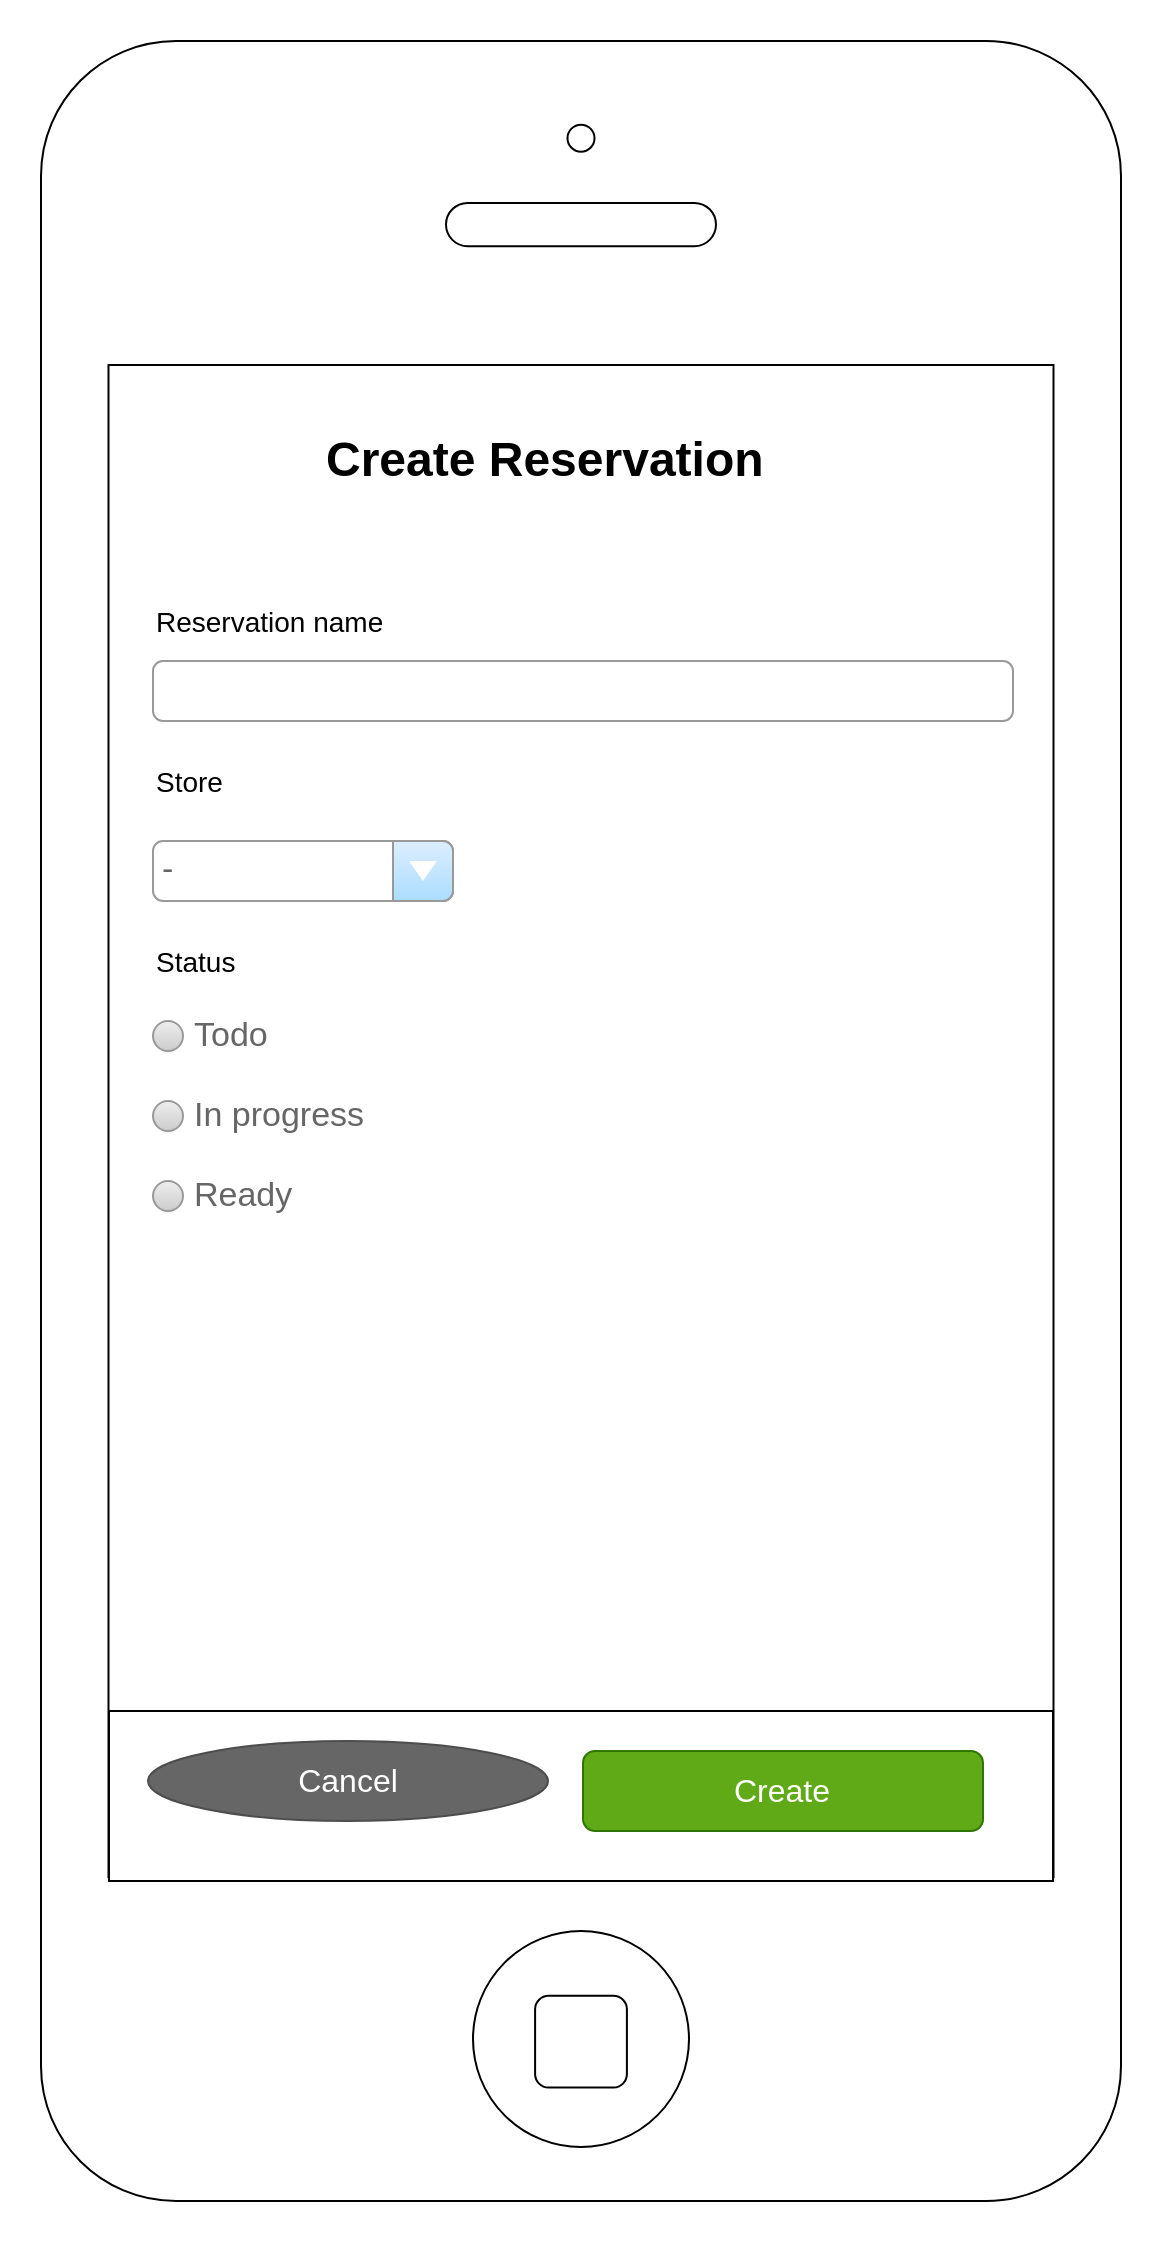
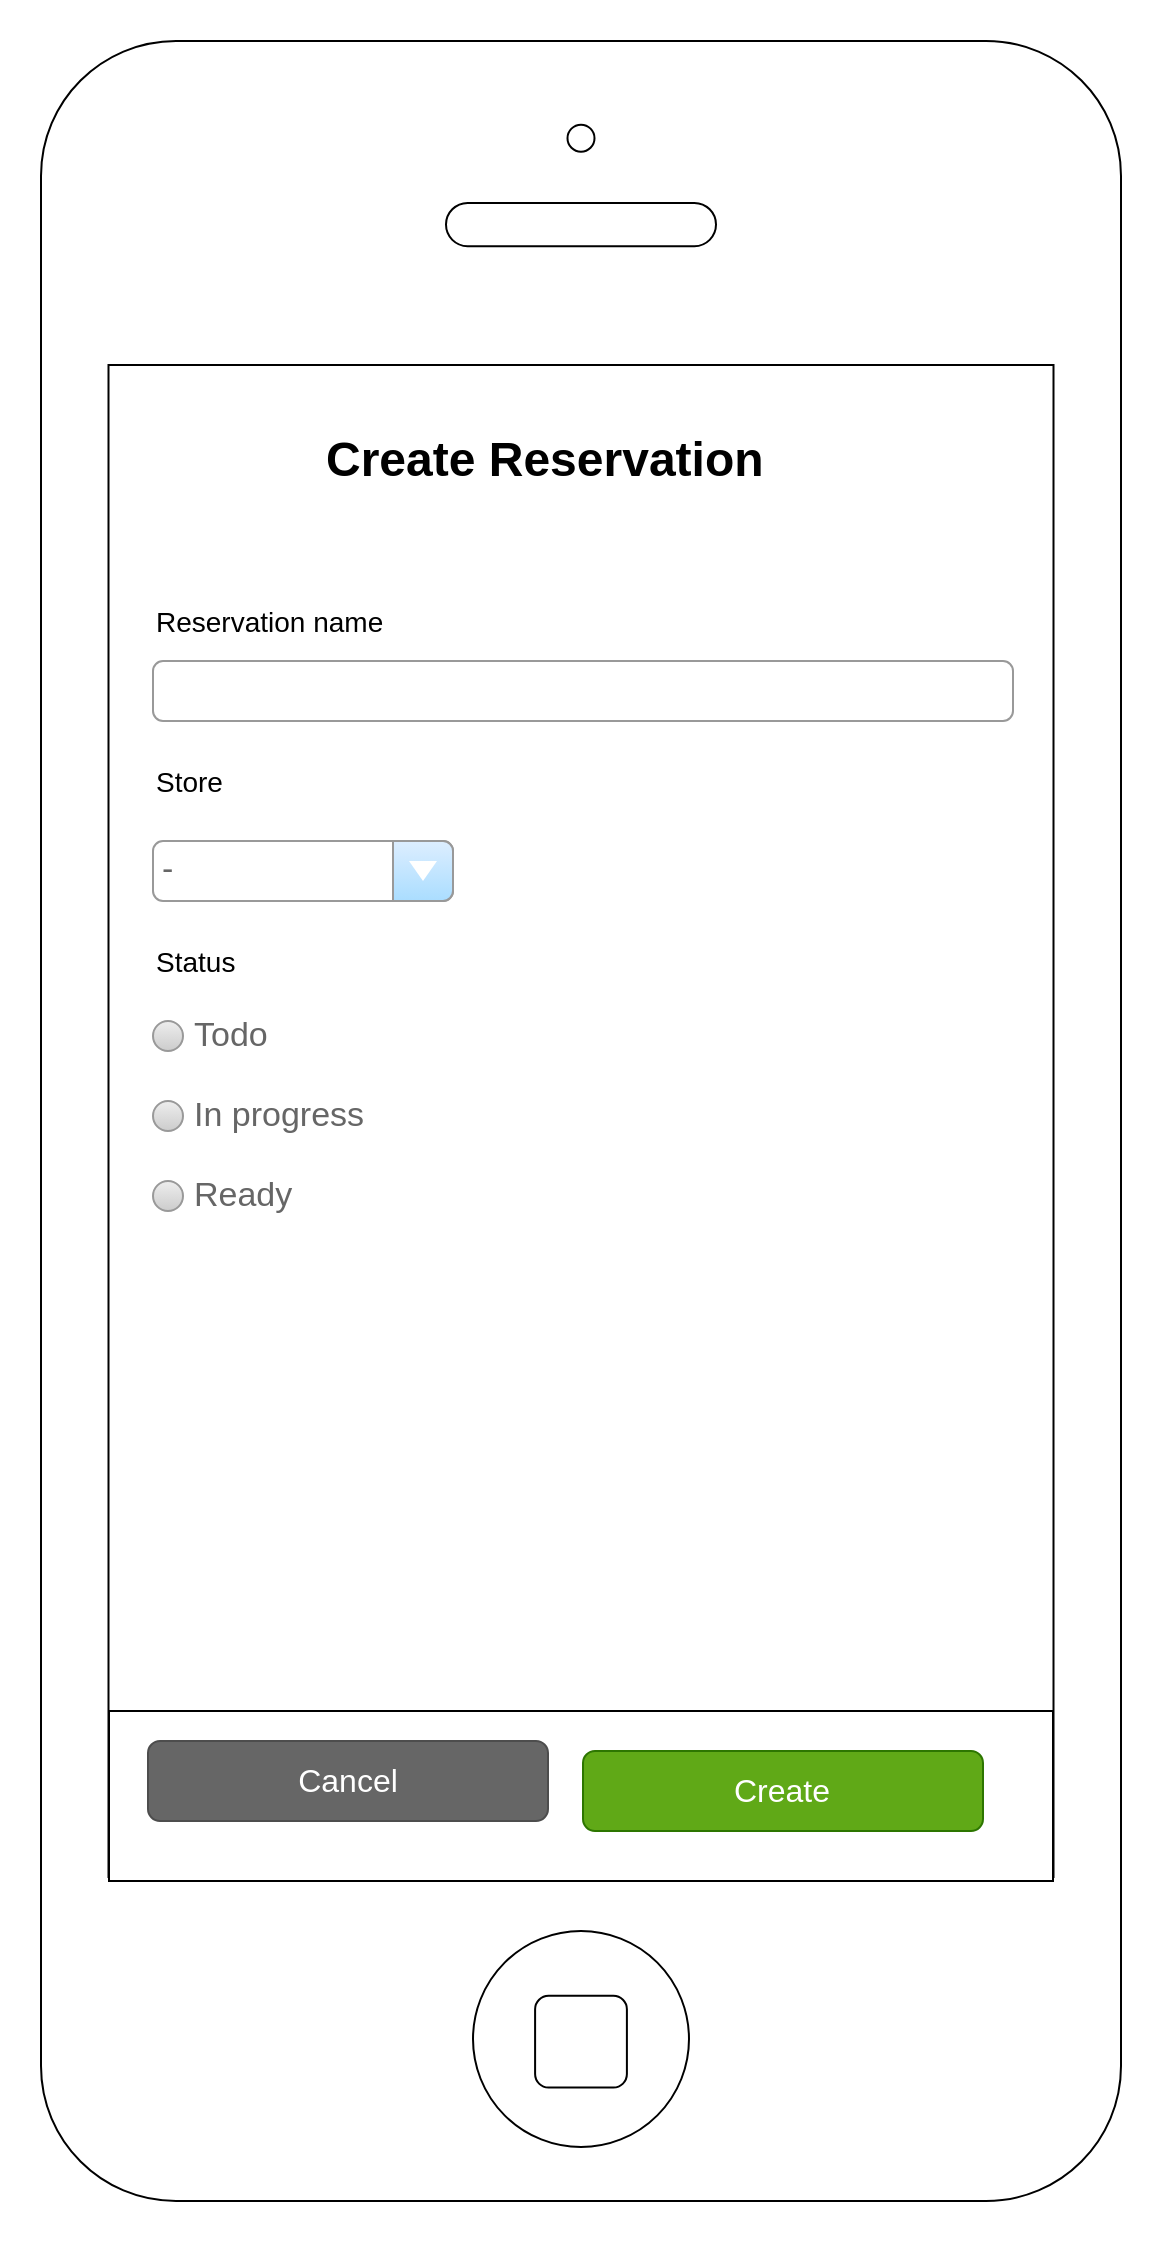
(348, 1781) -> (348, 1781)
